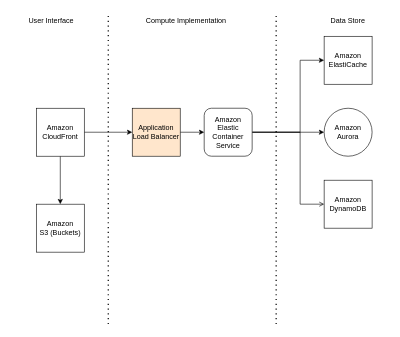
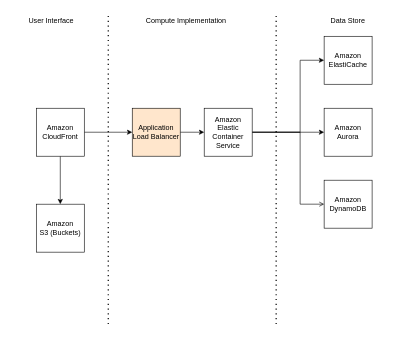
(228, 132) -> (228, 132)
(348, 132) -> (348, 132)
